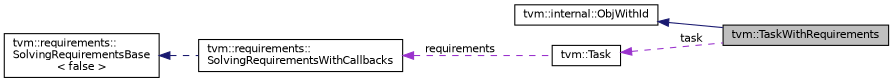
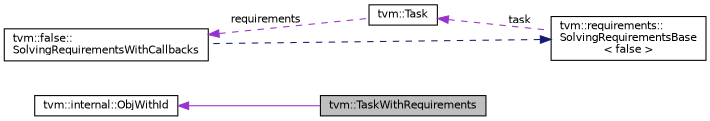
(696, 25) -> (255, 106)
(677, 47) -> (500, 25)
(301, 56) -> (106, 45)
